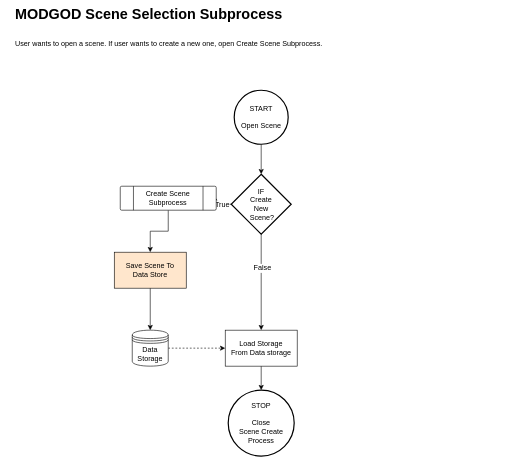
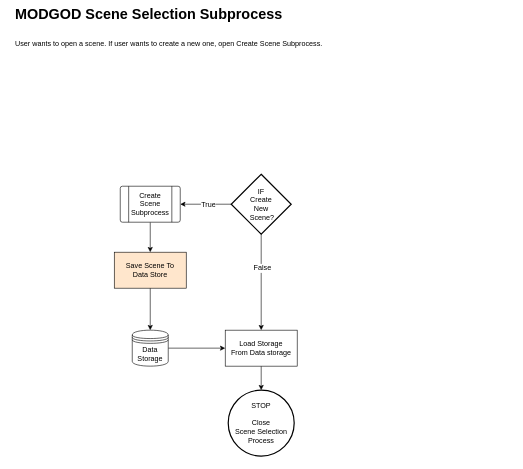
(261, 117) -> none
(261, 168) -> none
(168, 198) -> (150, 204)
(194, 348) -> (194, 348)
(261, 423) -> (261, 423)
